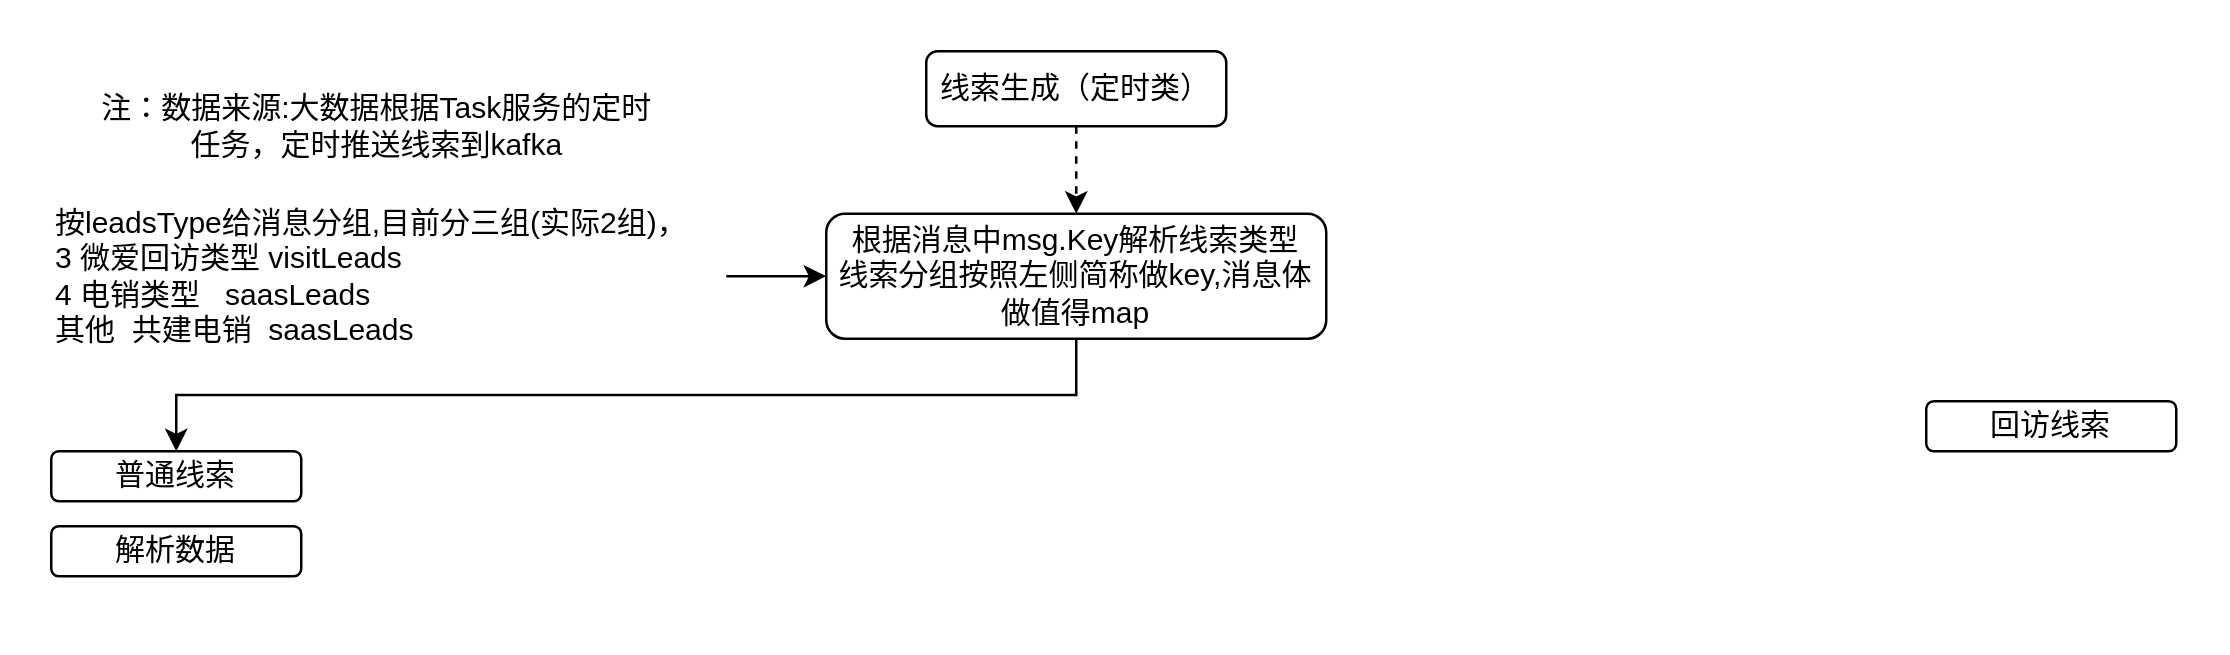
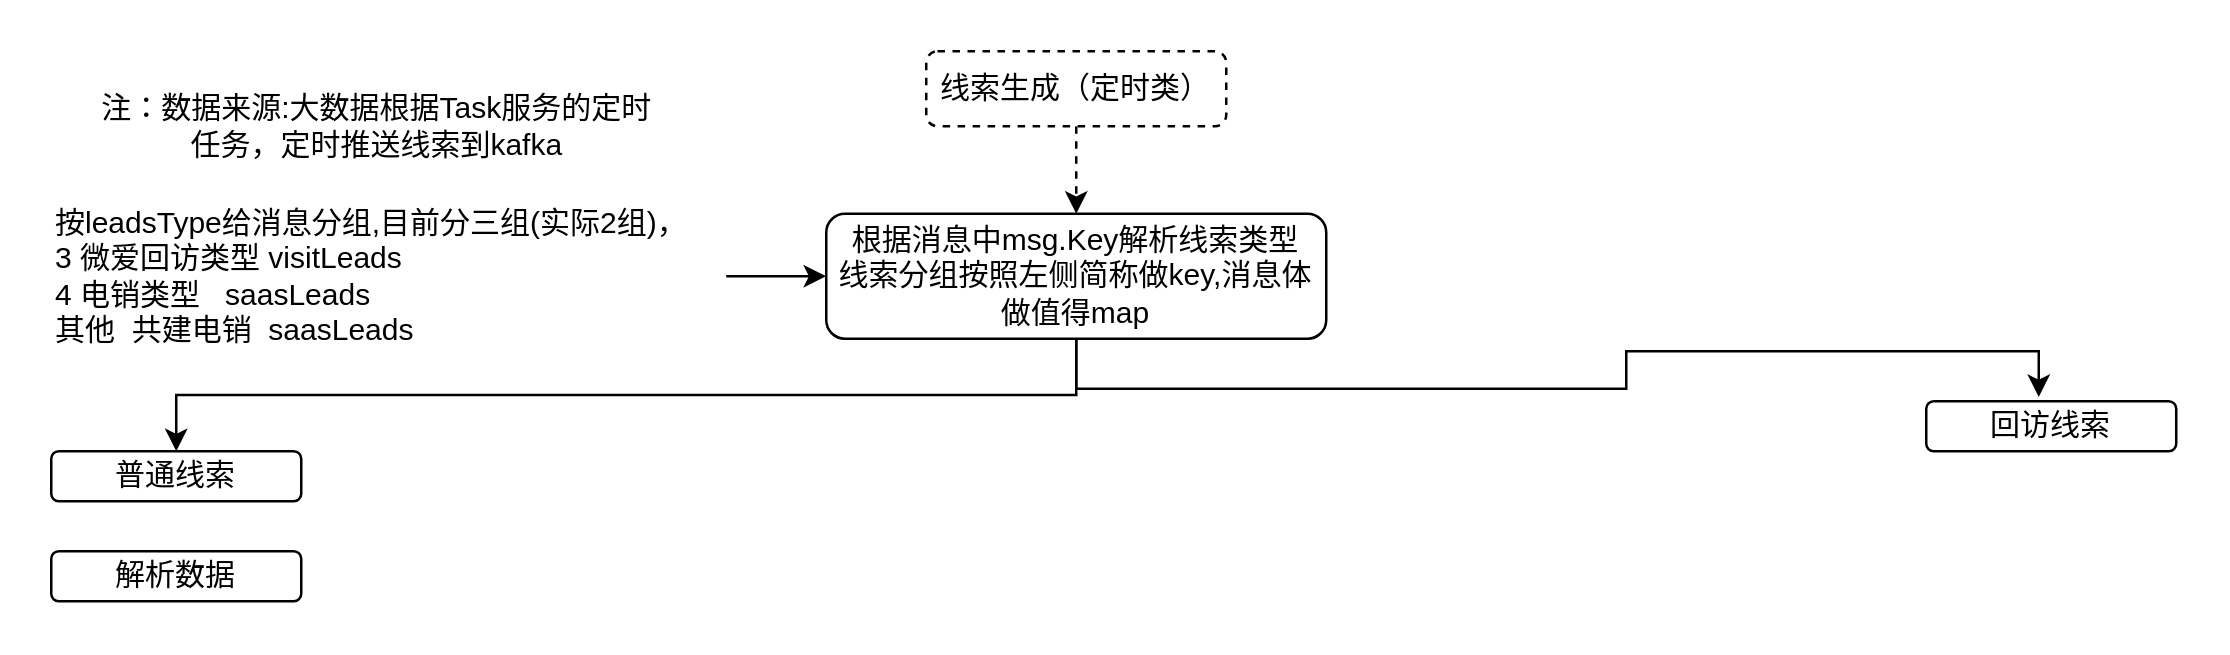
(1076, 89) -> (1076, 89)
none -> (1592, 389)
(176, 551) -> (176, 576)
